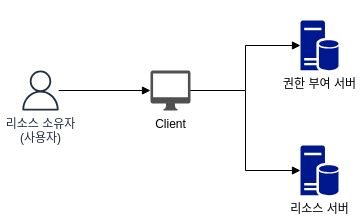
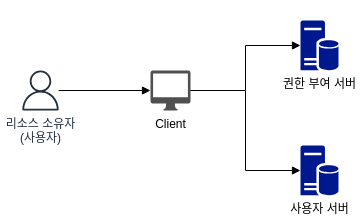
(320, 210) -> (320, 210)
